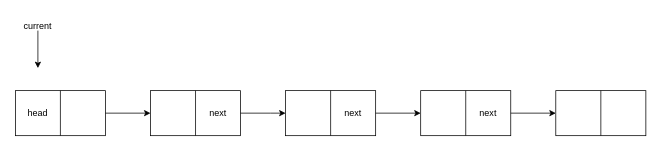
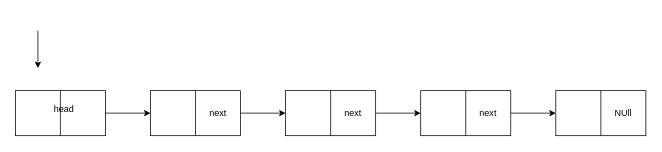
(38, 27) -> none
(38, 113) -> (64, 109)
none -> (623, 113)
